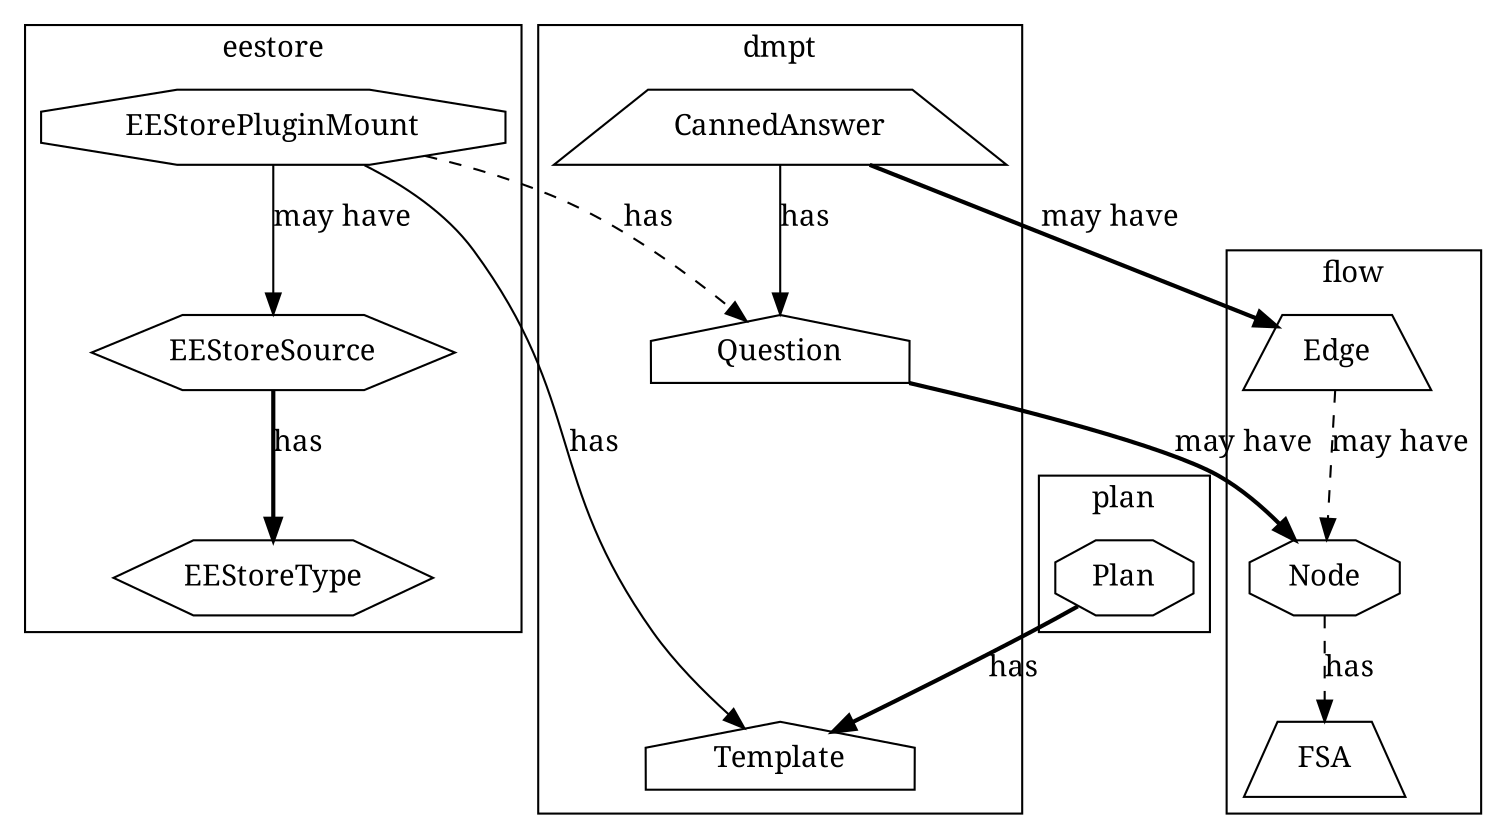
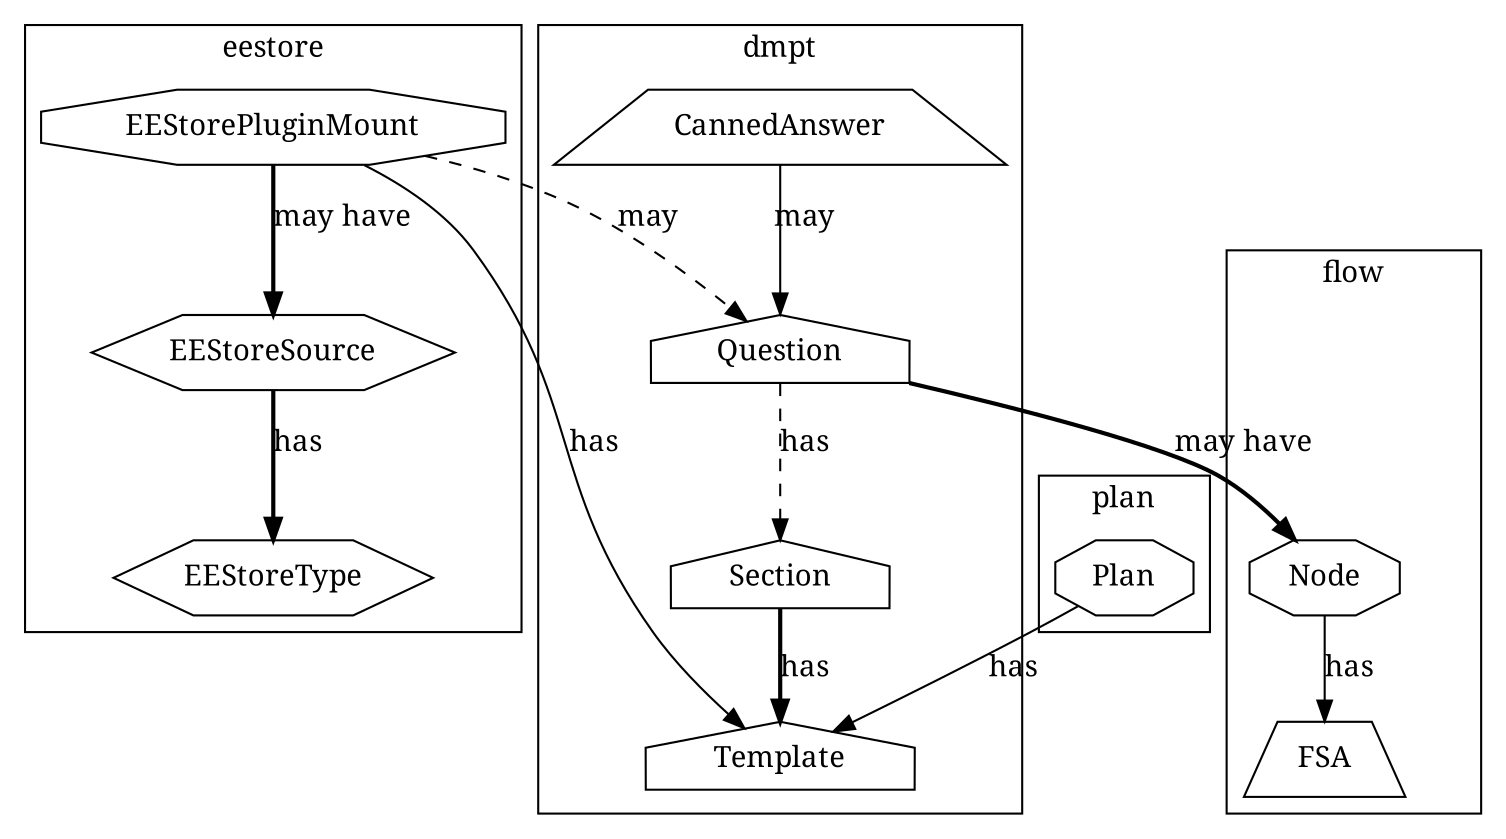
(649, 218) -> (649, 218)
(805, 218) -> (805, 218)
(273, 229) -> (273, 229)
(1337, 353) -> none
none -> (780, 578)
(1325, 658) -> (1325, 658)
(966, 666) -> (966, 666)
